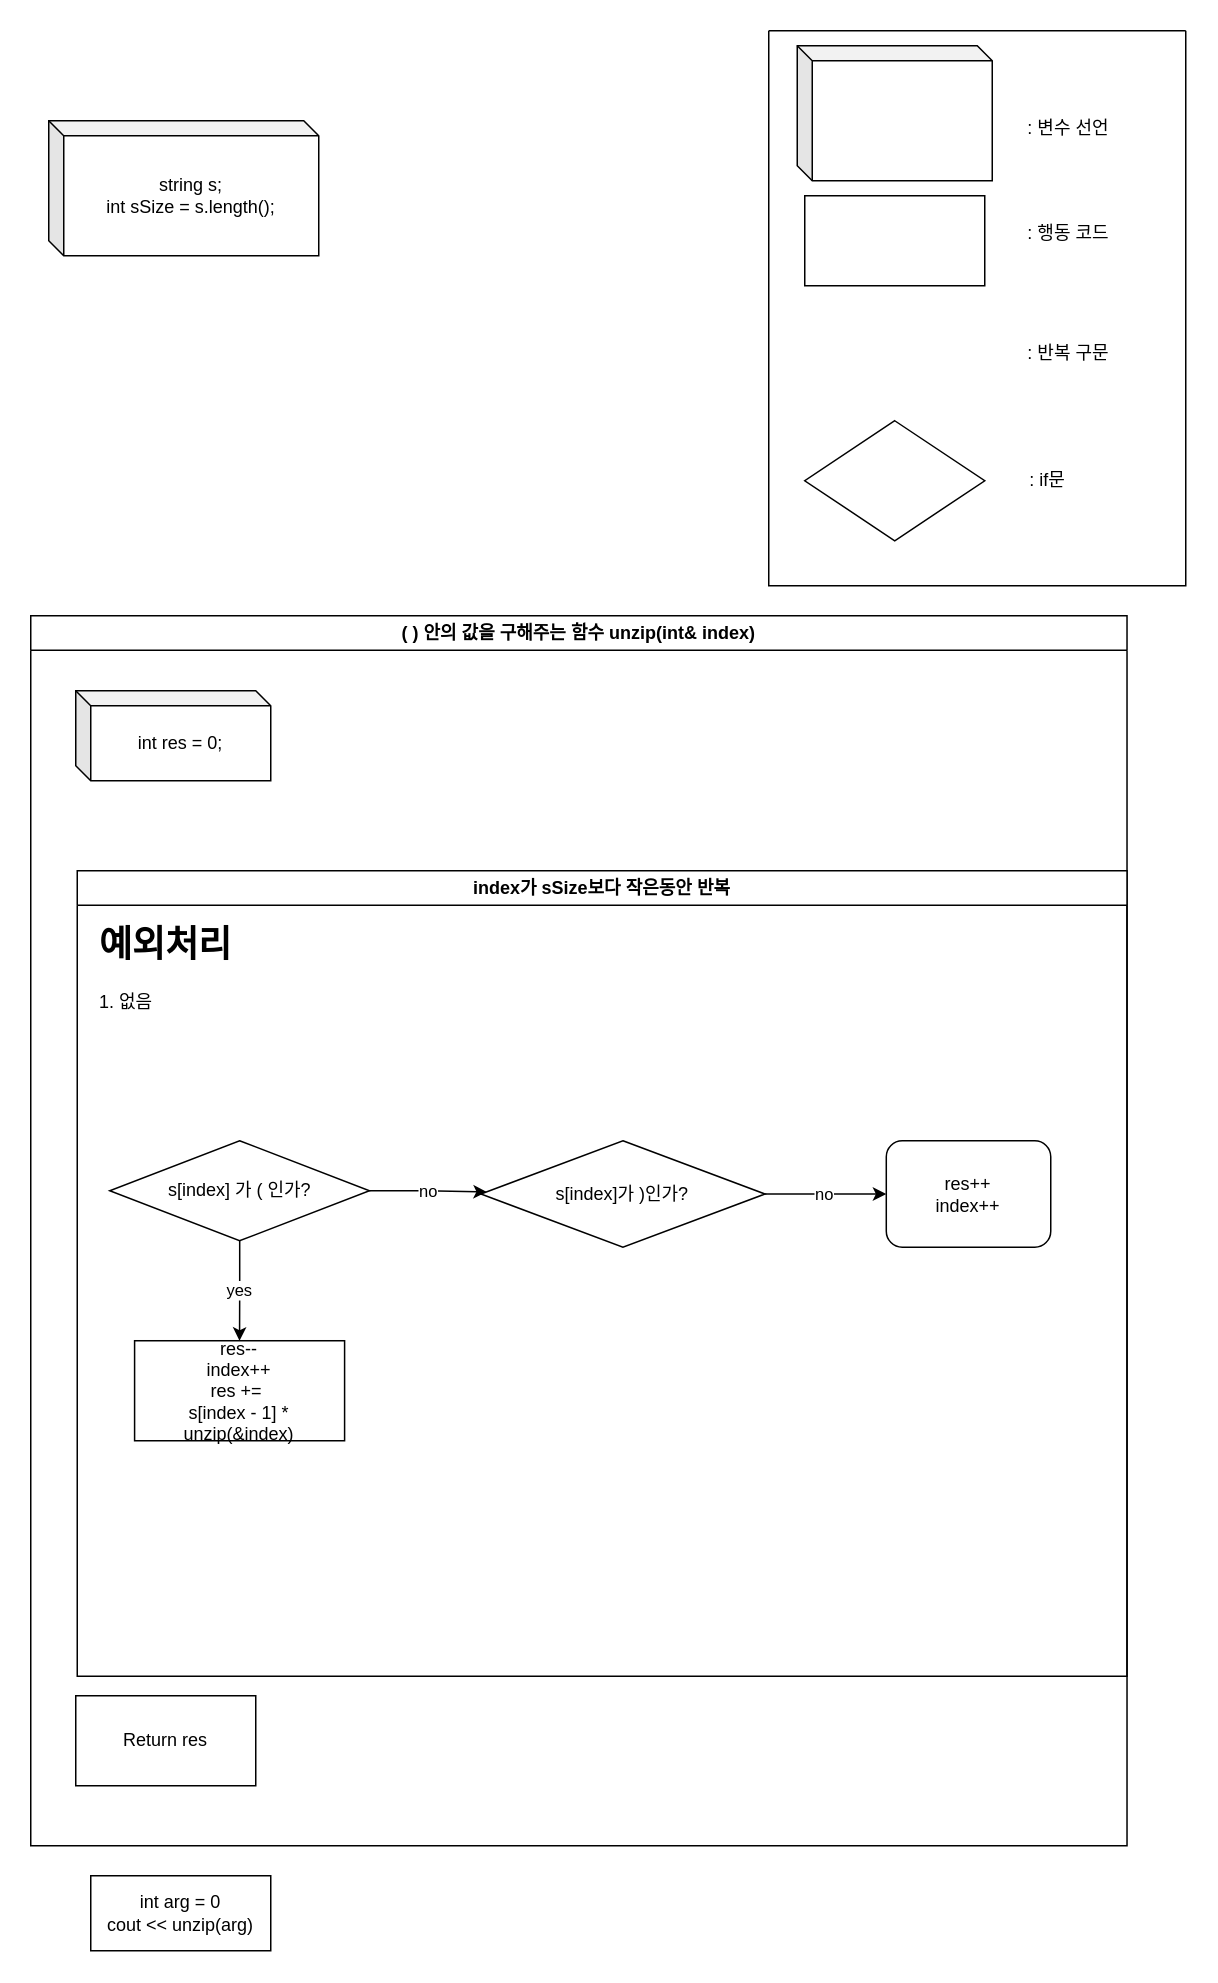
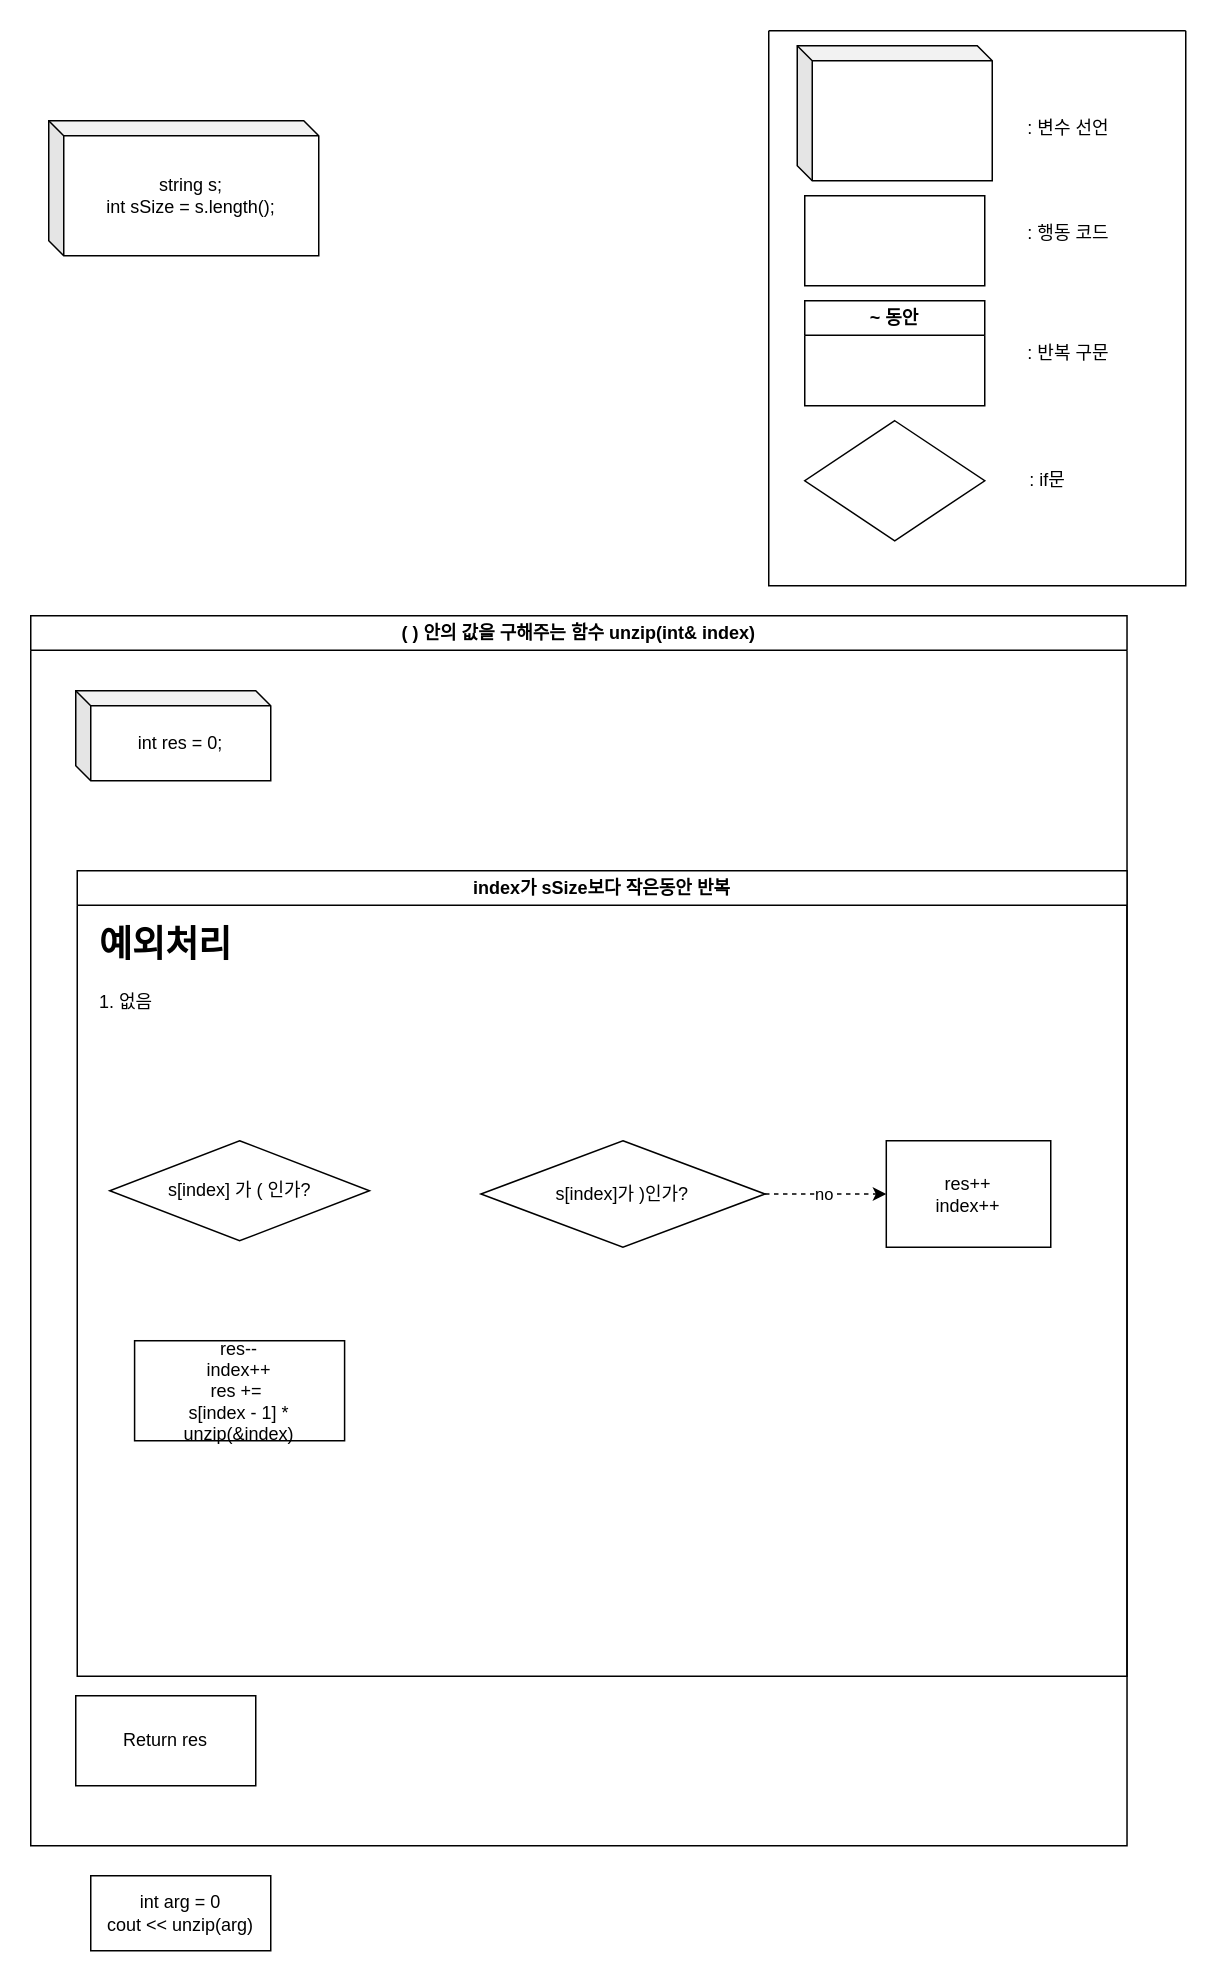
none -> (895, 353)
(423, 1191) -> none
(789, 1194) -> (789, 1194)
(969, 1194) -> (969, 1194)
(240, 1286) -> none
